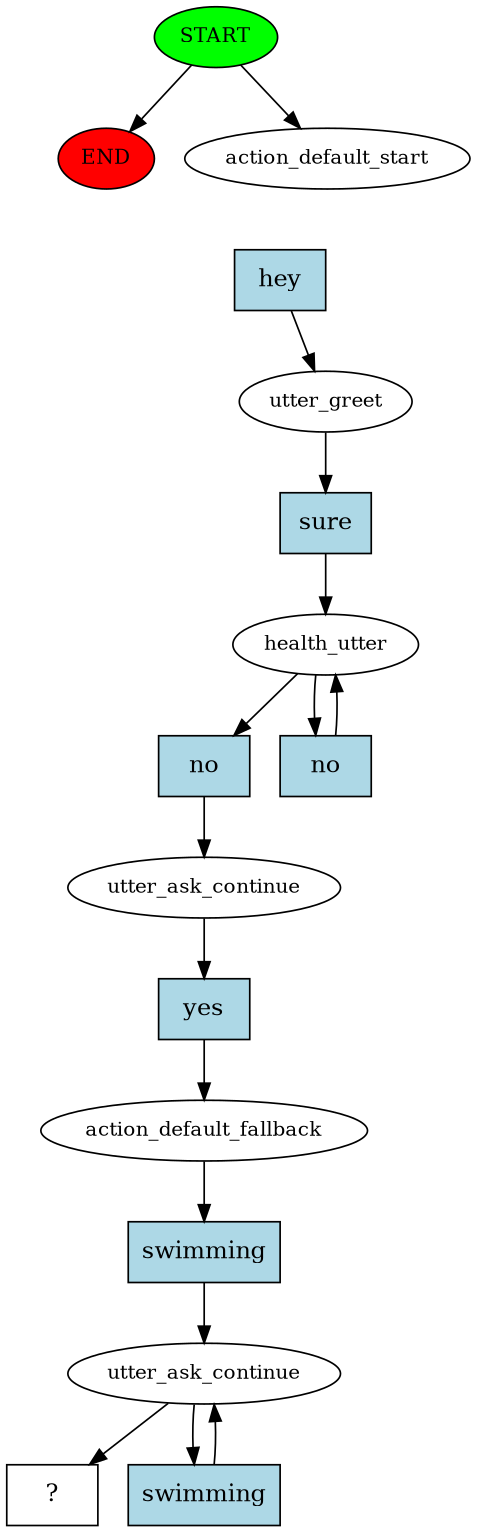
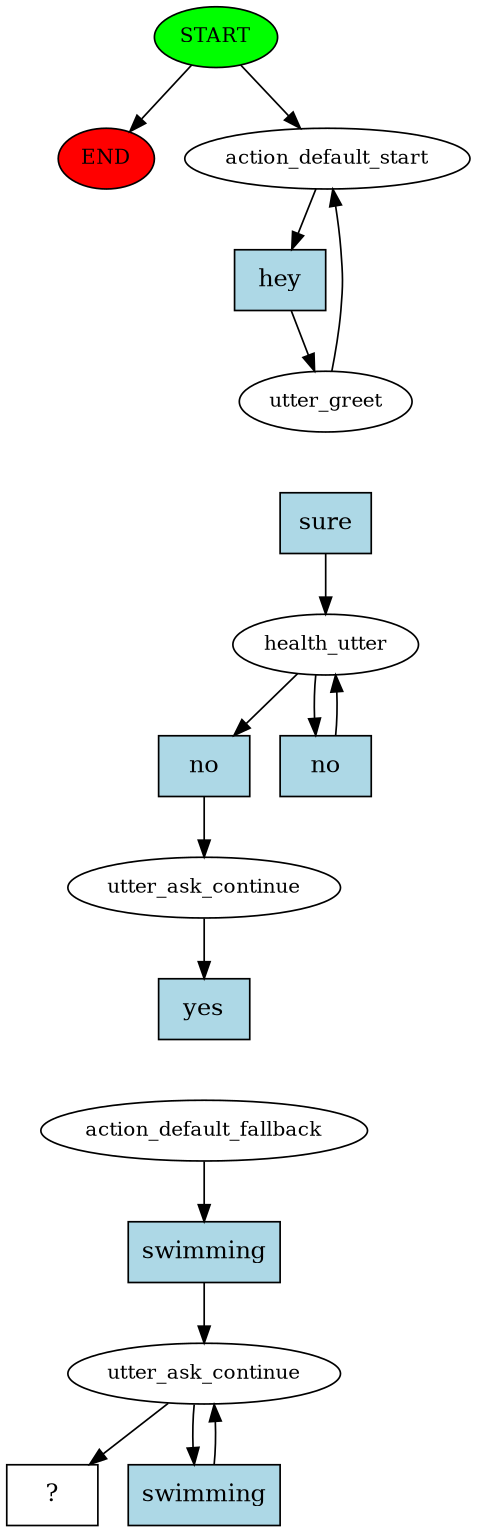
none -> (307, 211)
(326, 454) -> (342, 289)
(204, 1062) -> none
